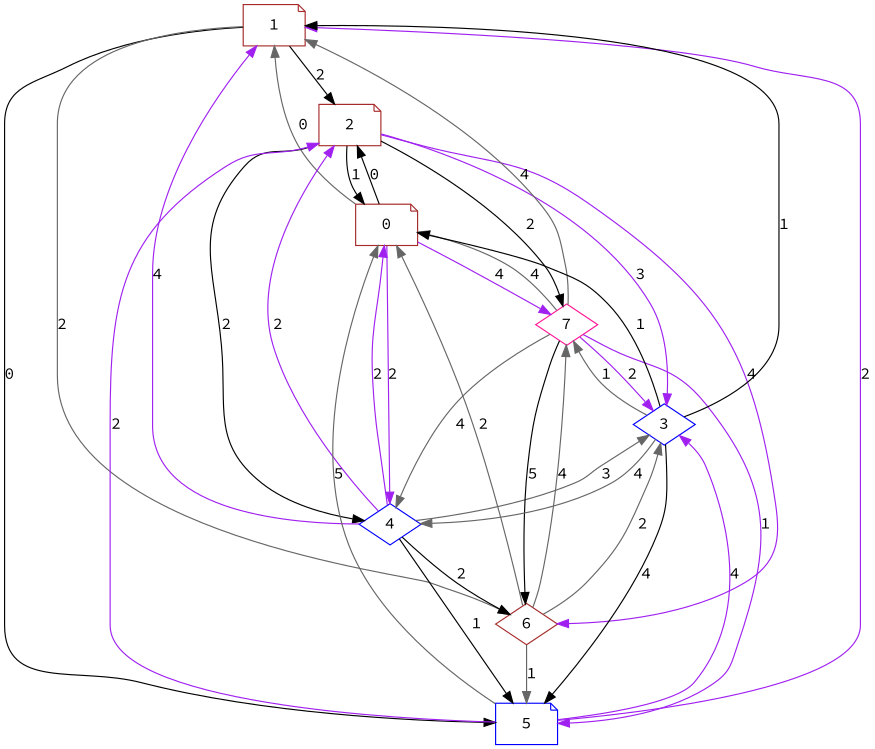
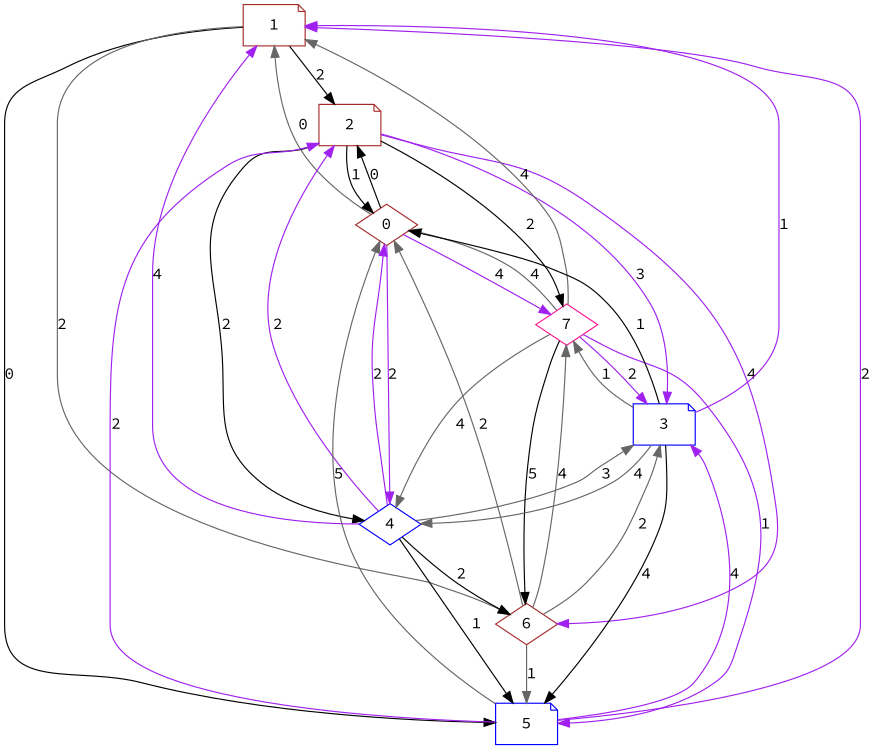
(729, 72) -> (724, 69)
(387, 225) -> (387, 225)
(664, 424) -> (664, 424)
